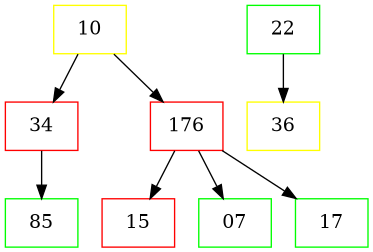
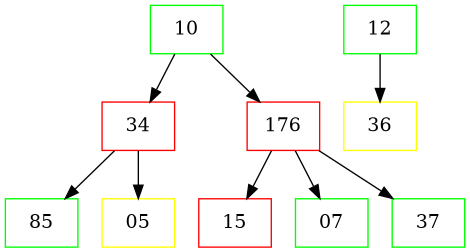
(90, 30) -> (187, 30)
(283, 30) -> (380, 30)
none -> (138, 223)
(332, 223) -> (428, 223)
